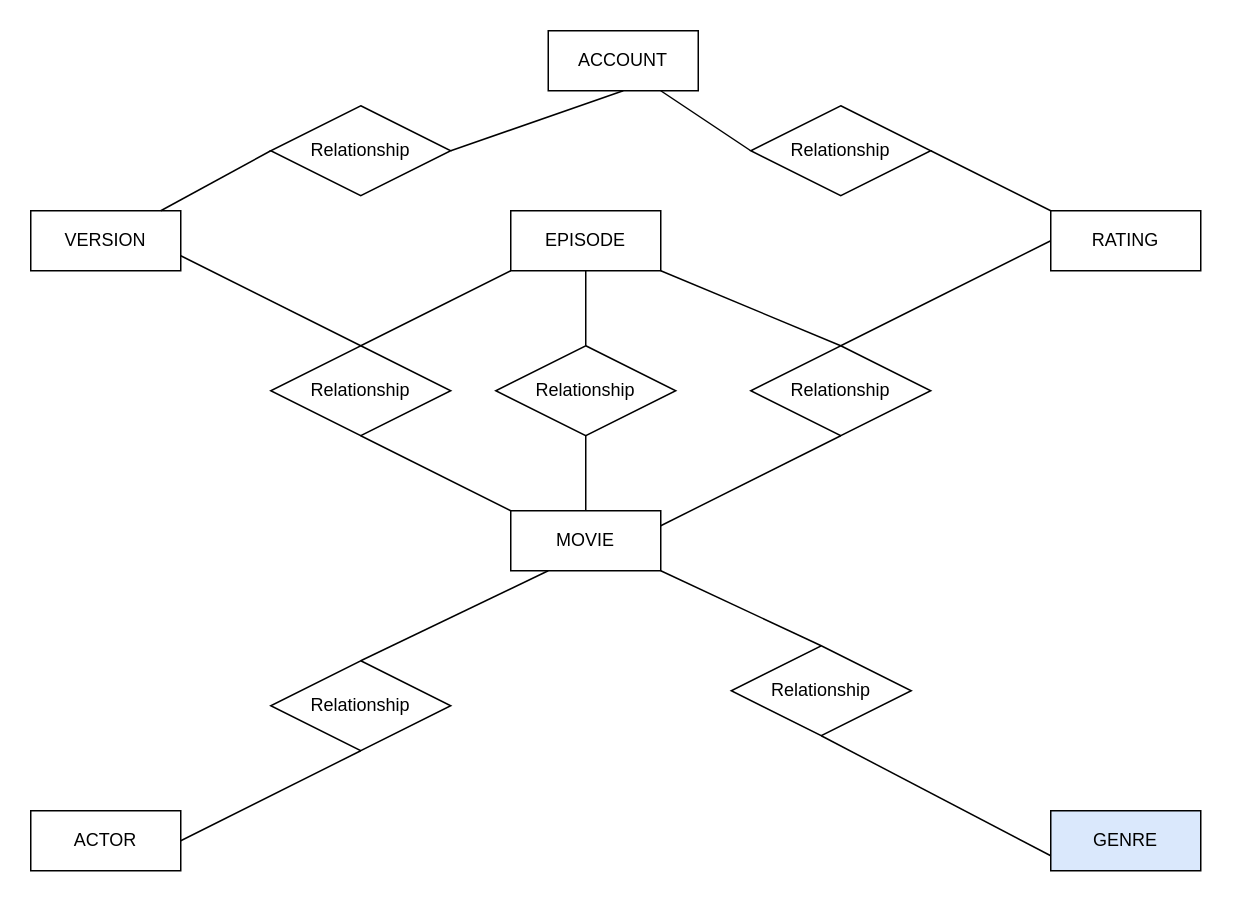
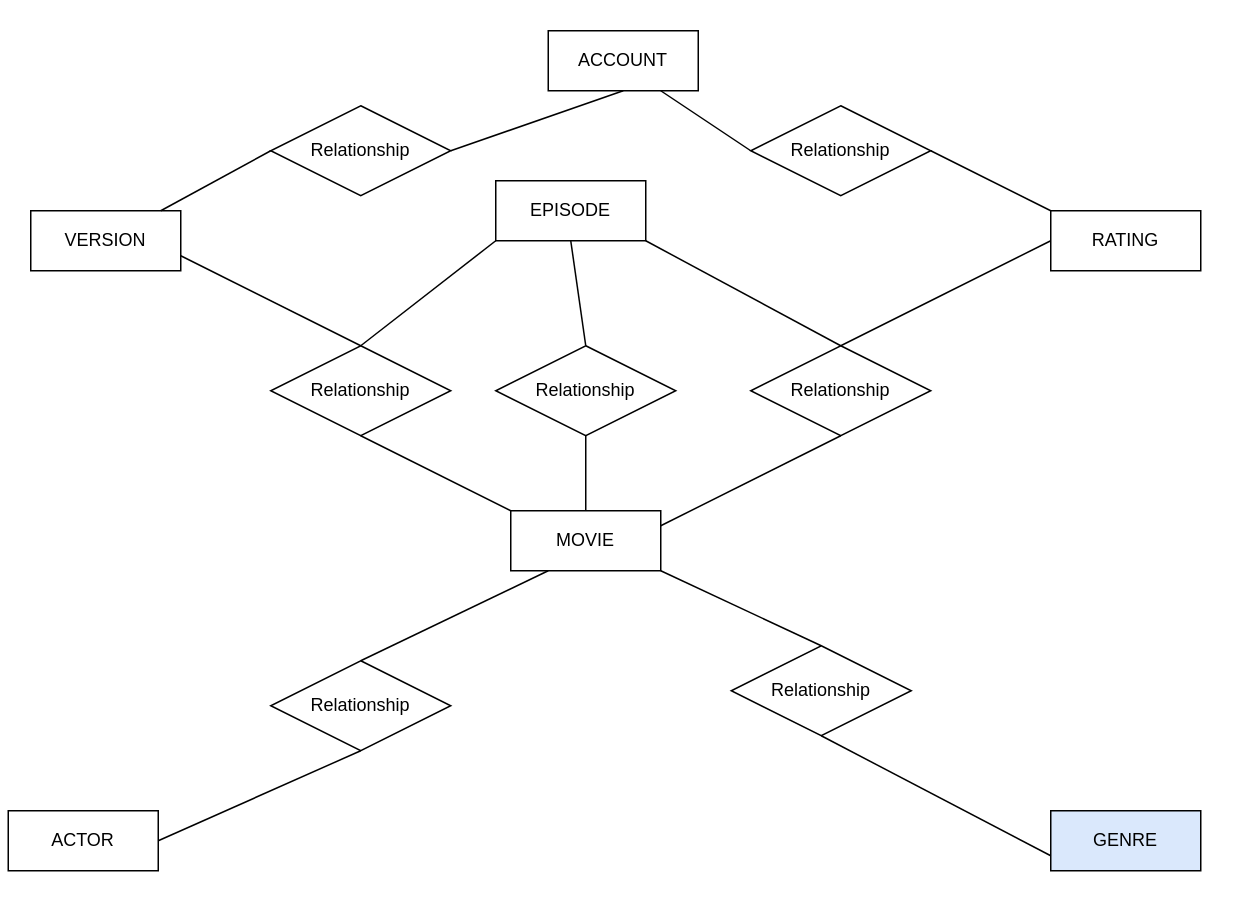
(586, 241) -> (571, 211)
(106, 841) -> (83, 841)
